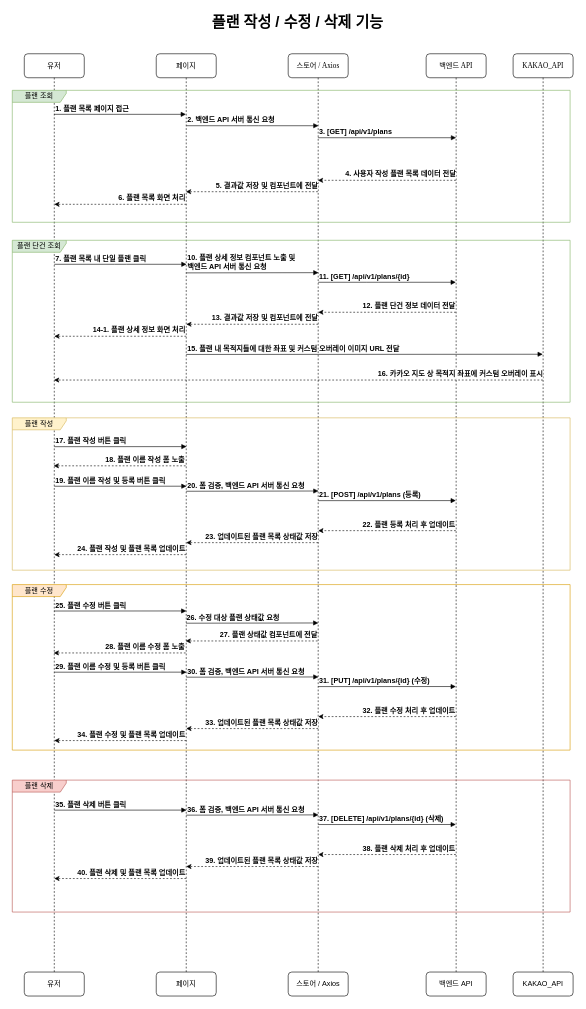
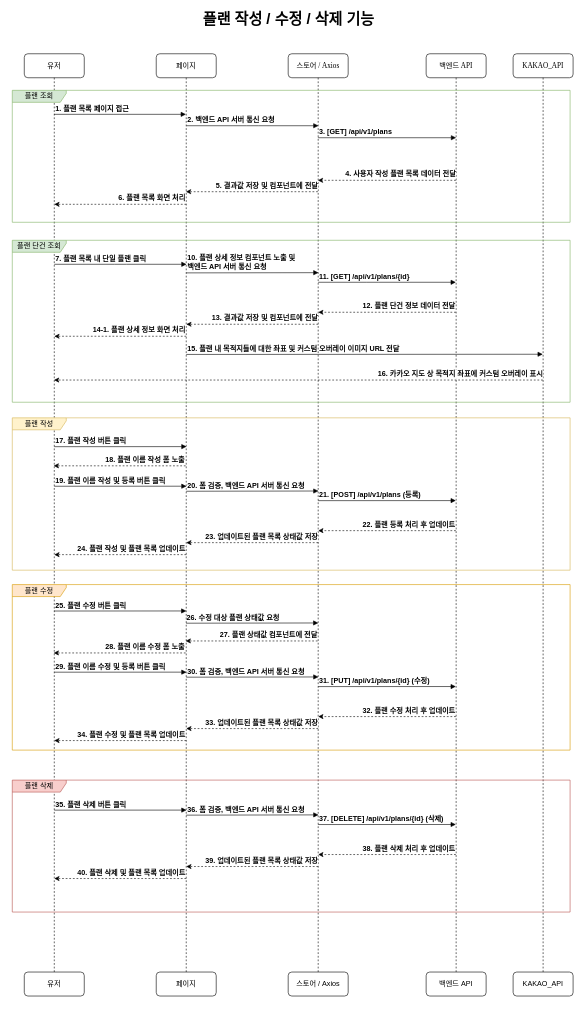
(298, 21) -> (289, 18)
